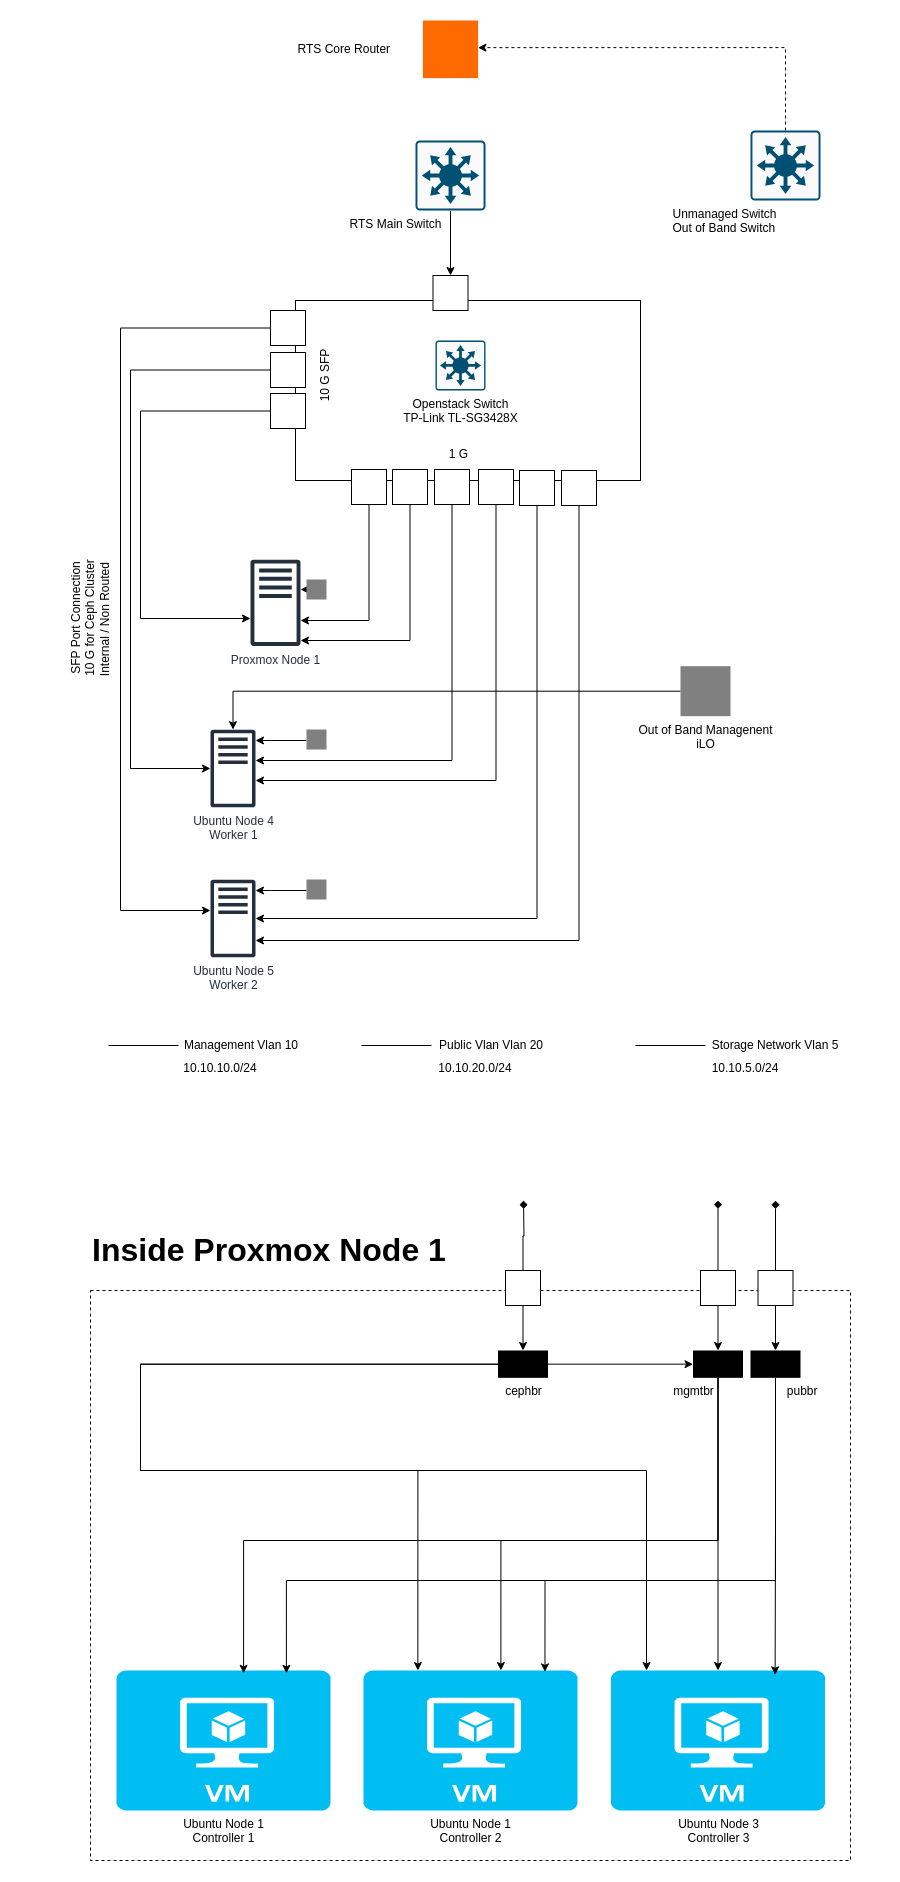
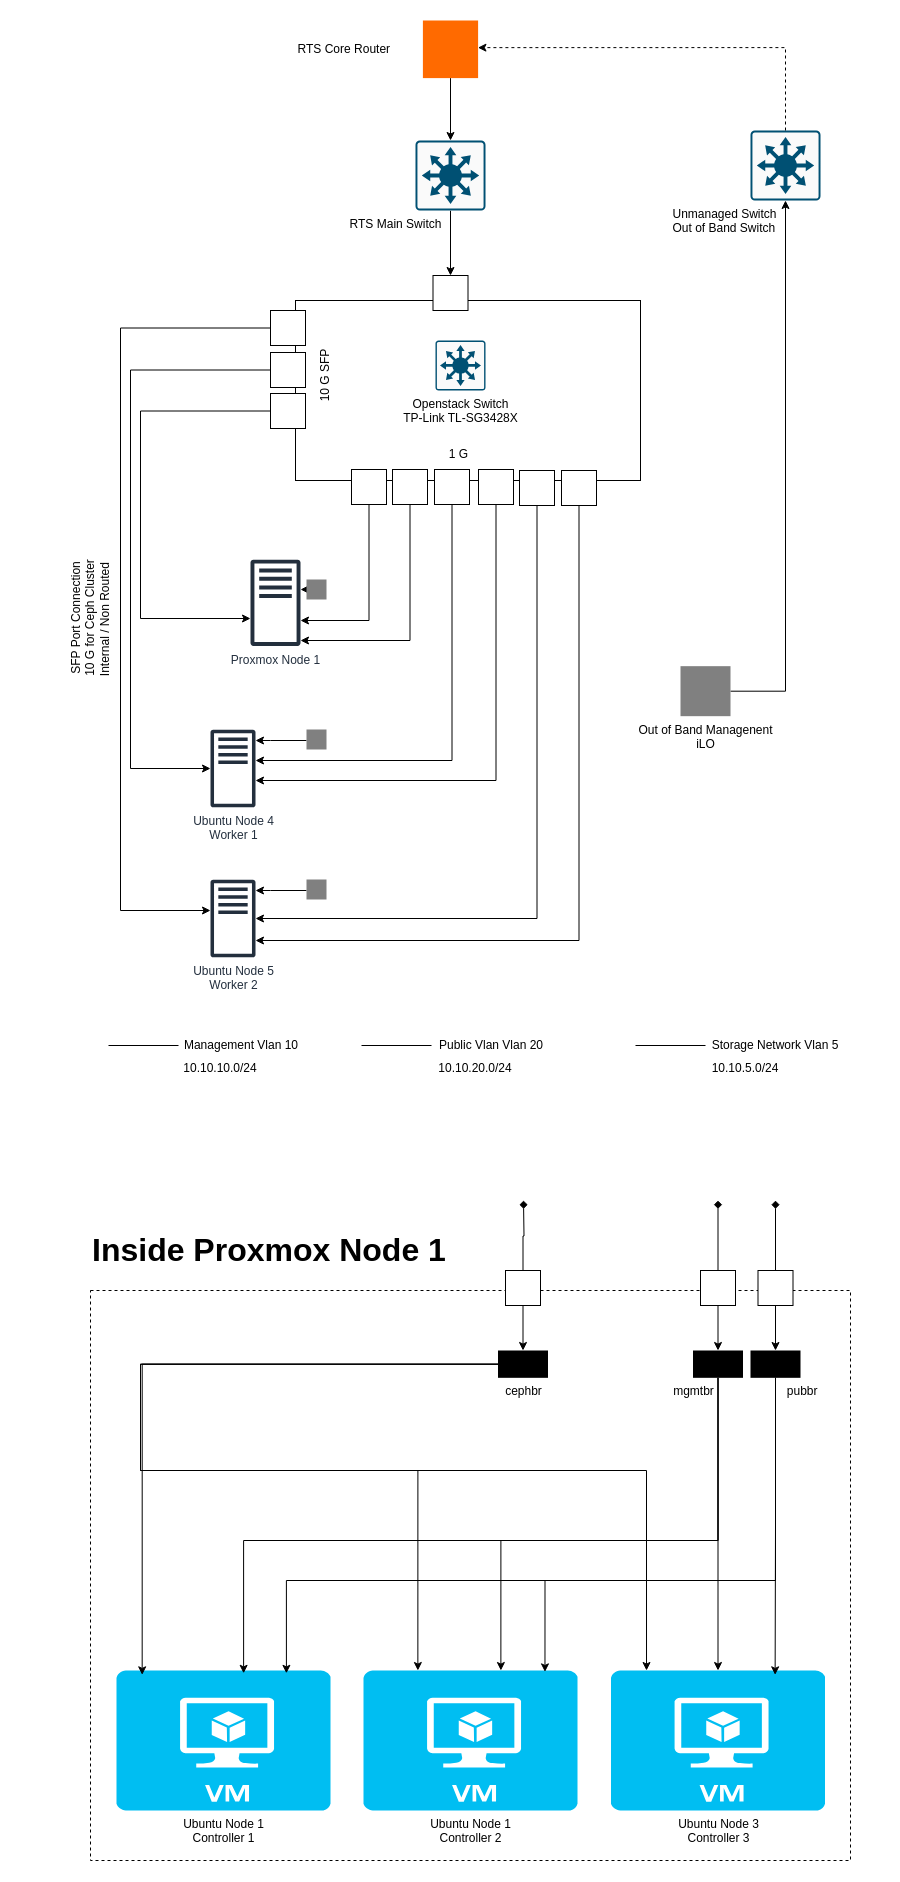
none -> (451, 106)
(441, 691) -> (786, 477)
(617, 1364) -> (142, 1517)
